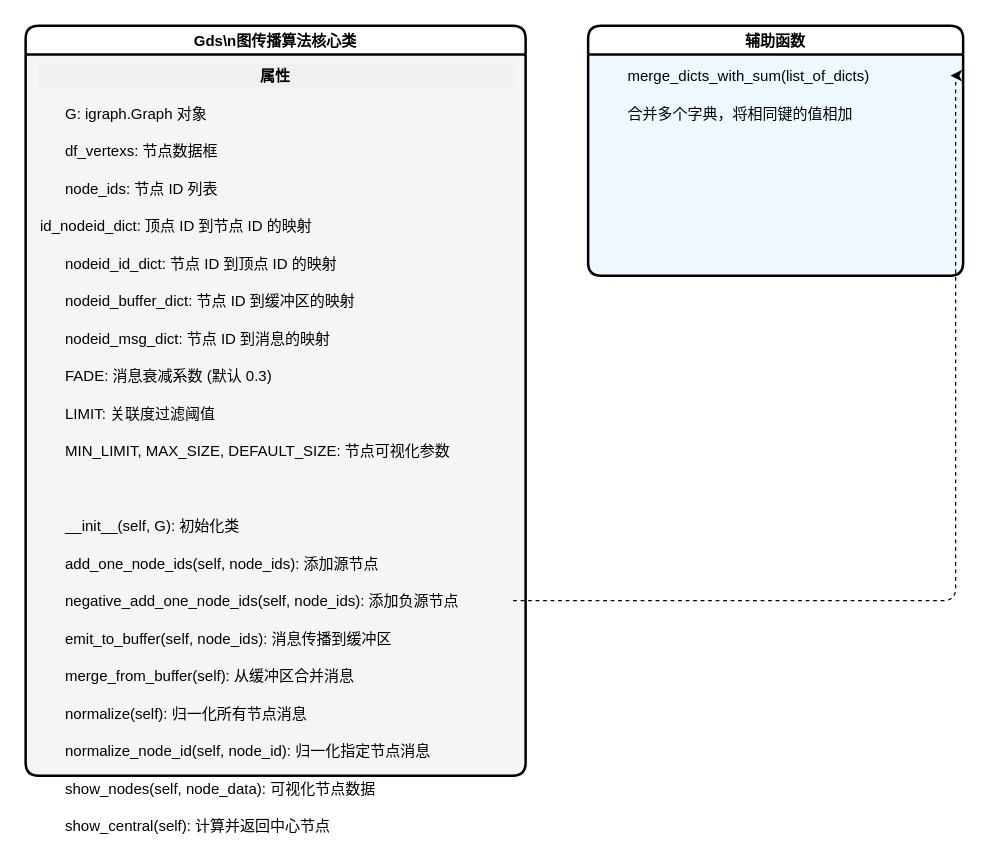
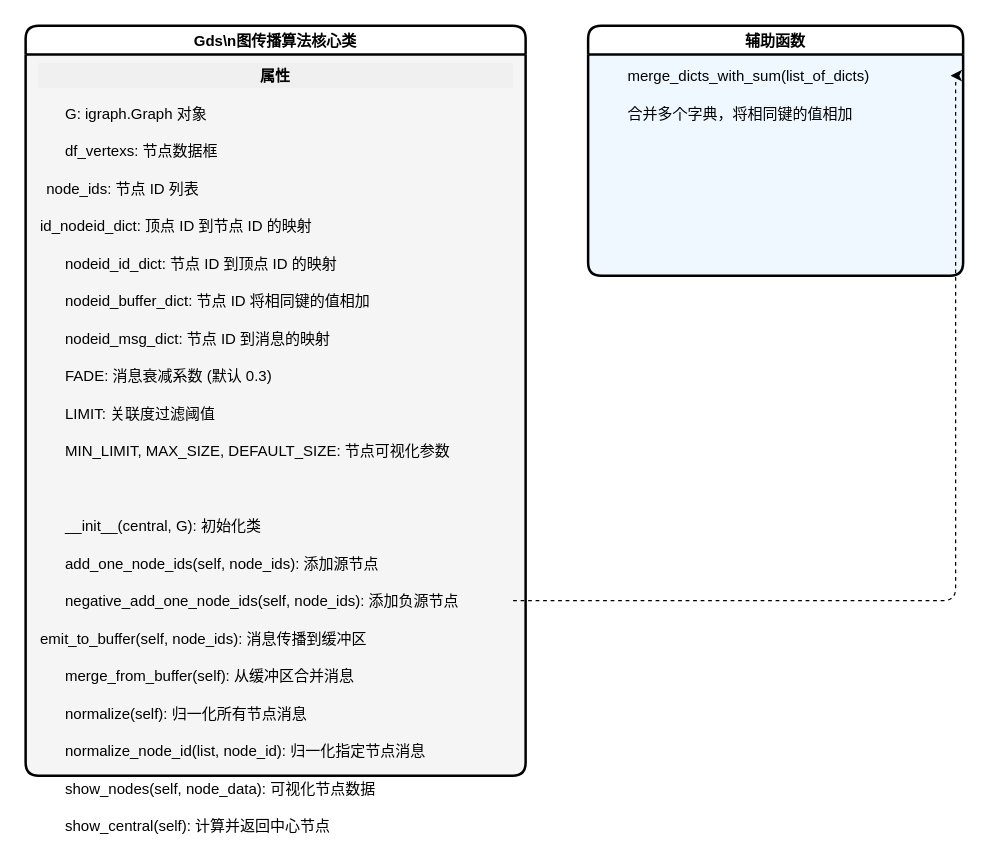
(288, 188) -> (269, 188)
(222, 301) -> (229, 301)
(161, 526) -> (174, 526)
(288, 638) -> (263, 638)
(258, 751) -> (256, 751)
